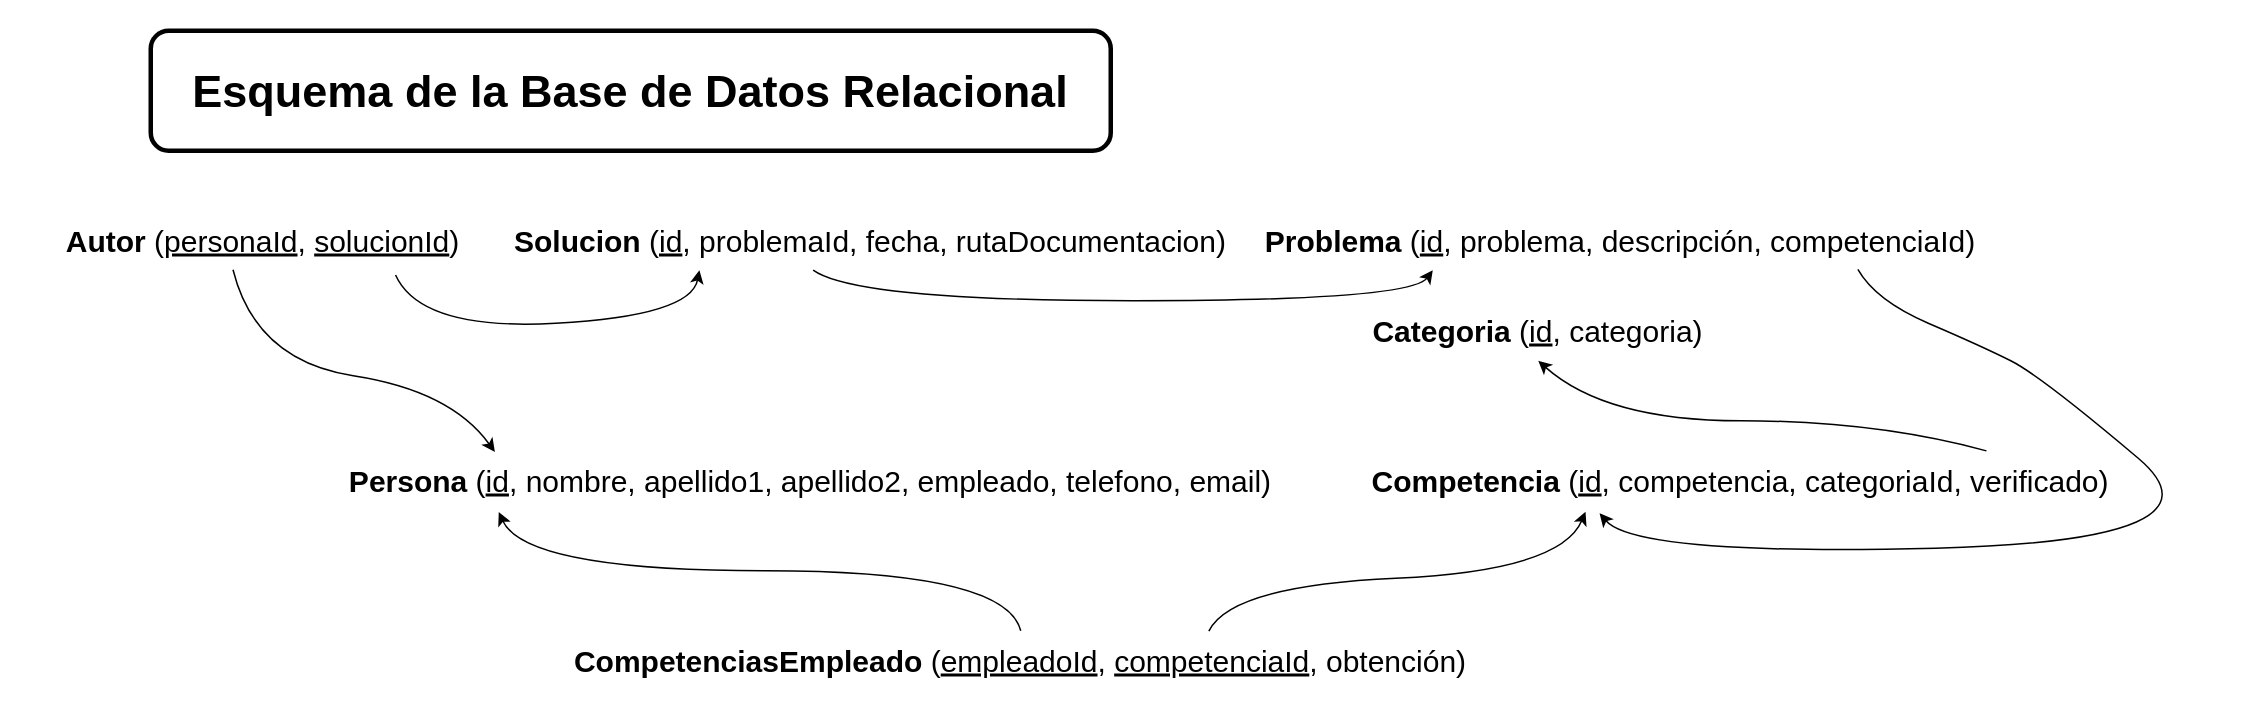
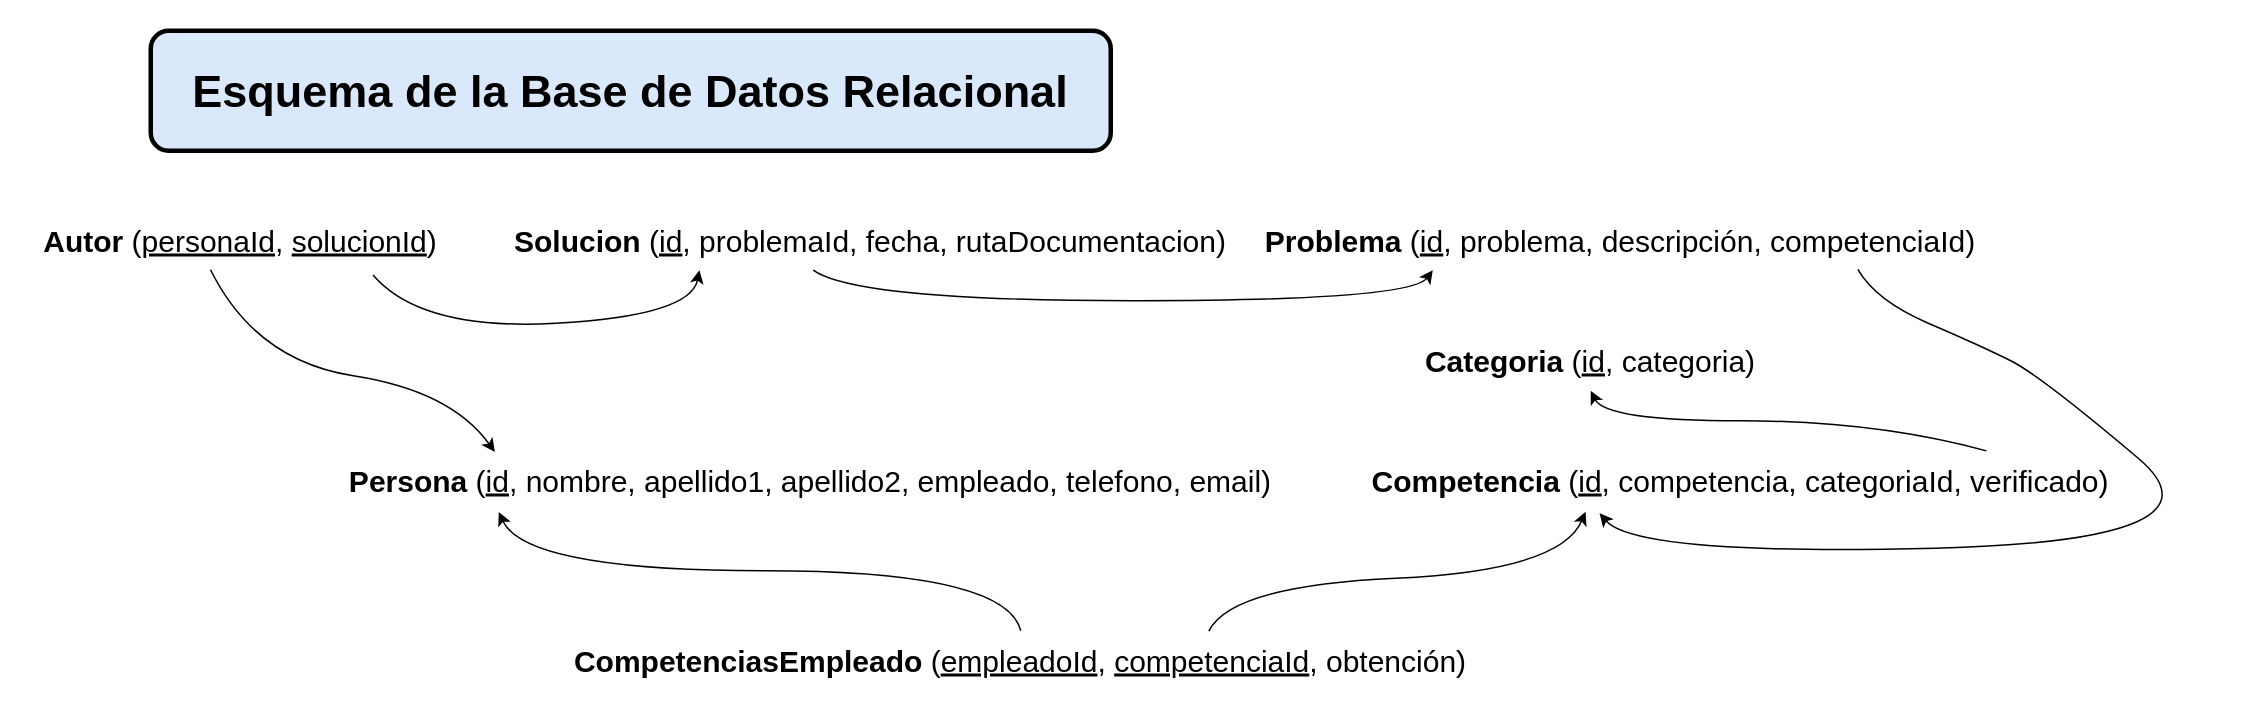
(631, 91) -> (631, 91)
(263, 241) -> (241, 241)
(1538, 331) -> (1591, 361)
